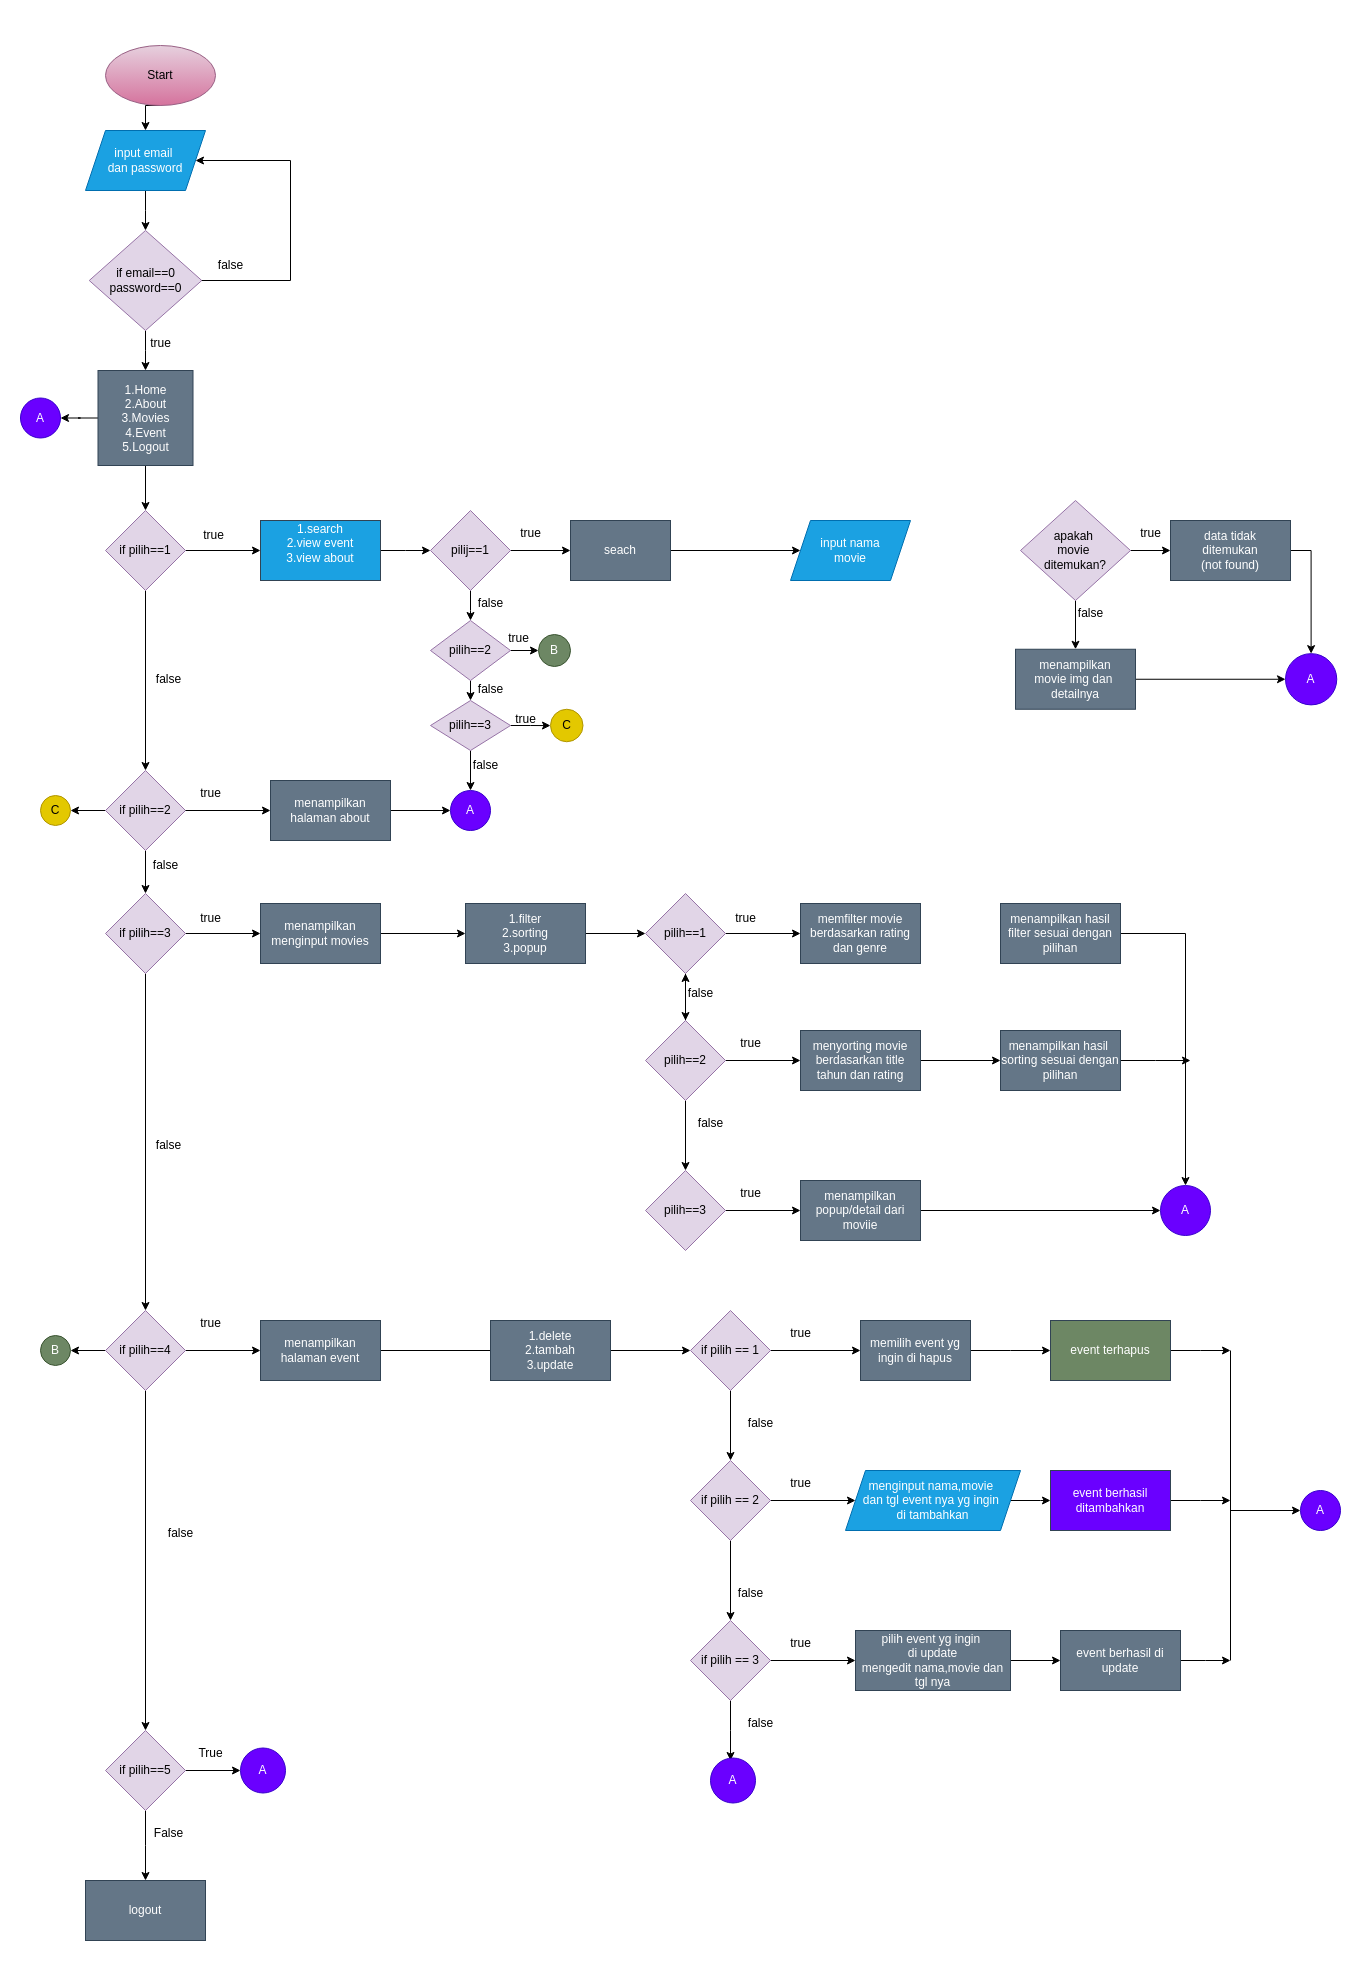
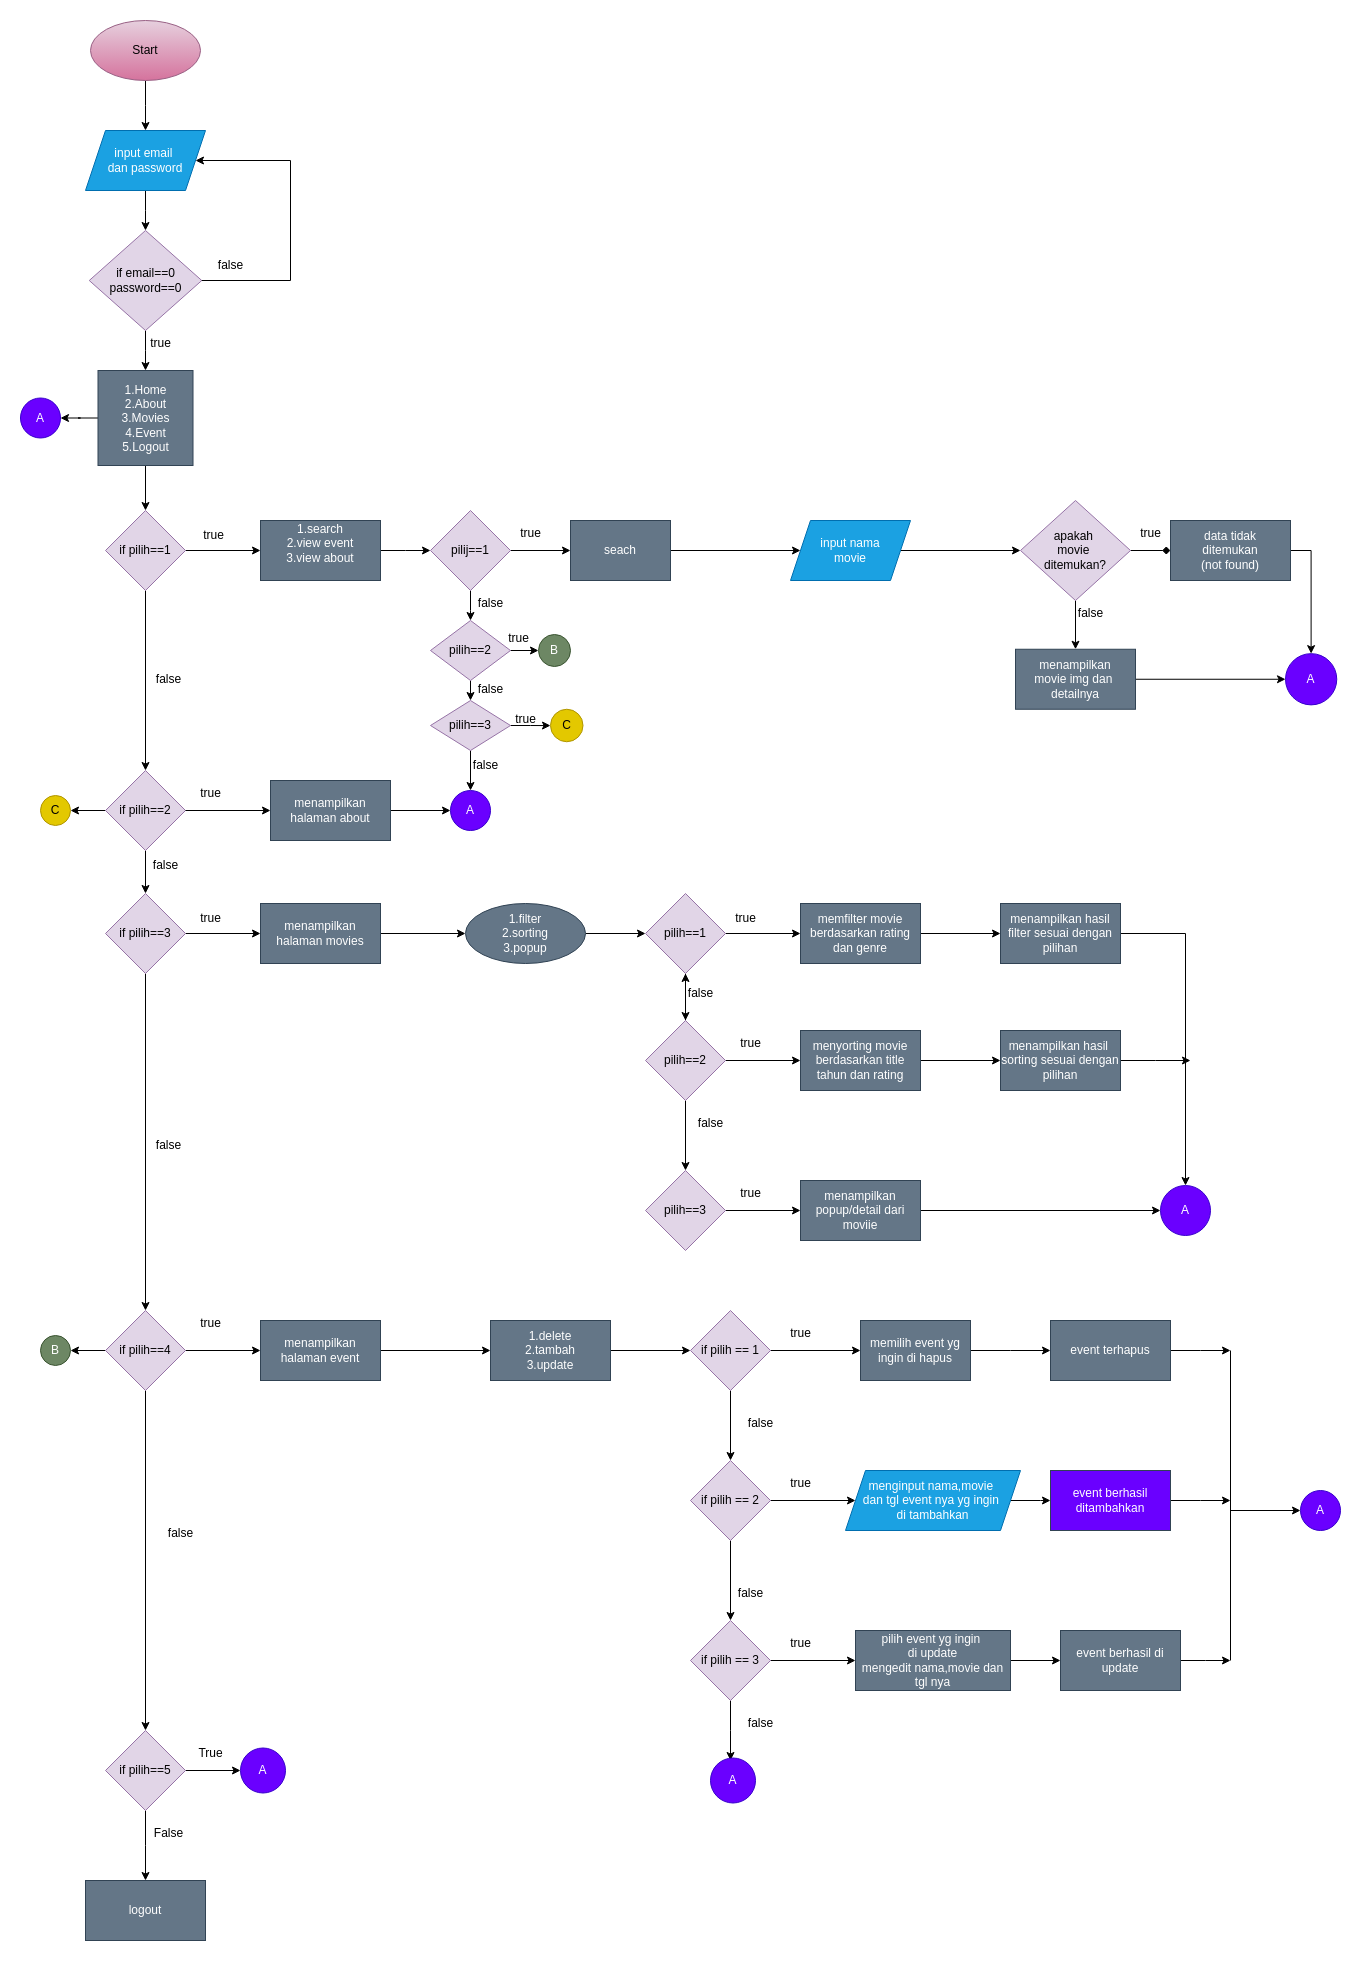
(161, 76) -> (146, 51)
(321, 551) -> (321, 551)
none -> (957, 551)
(1162, 551) -> (1162, 551)
(321, 934) -> (321, 934)
(526, 934) -> (526, 934)
none -> (957, 934)
(485, 1351) -> (482, 1351)
(1111, 1351) -> (1111, 1351)
